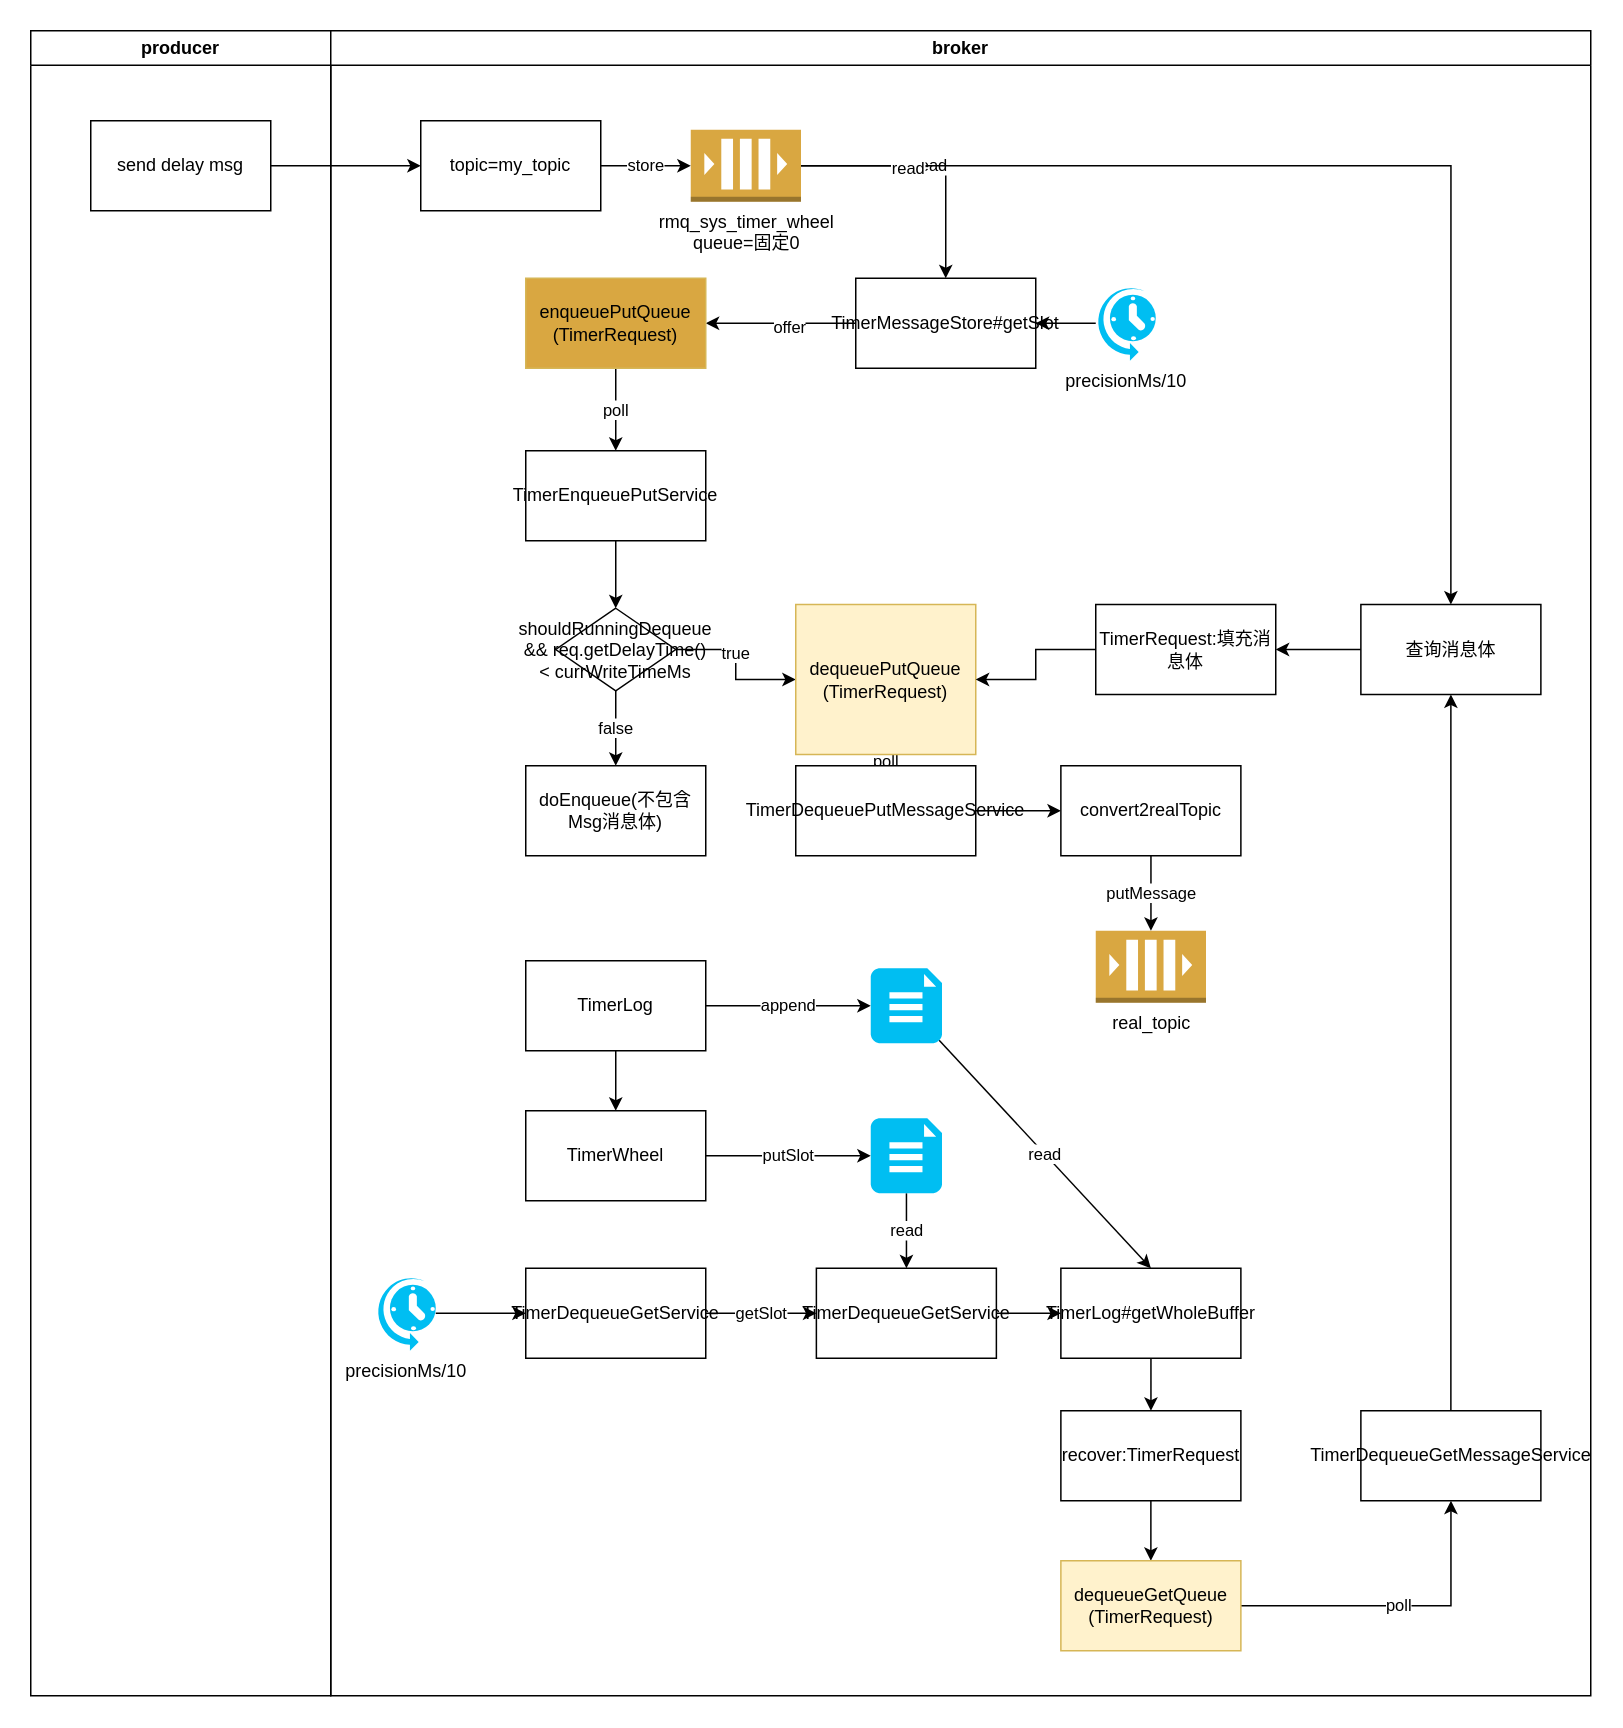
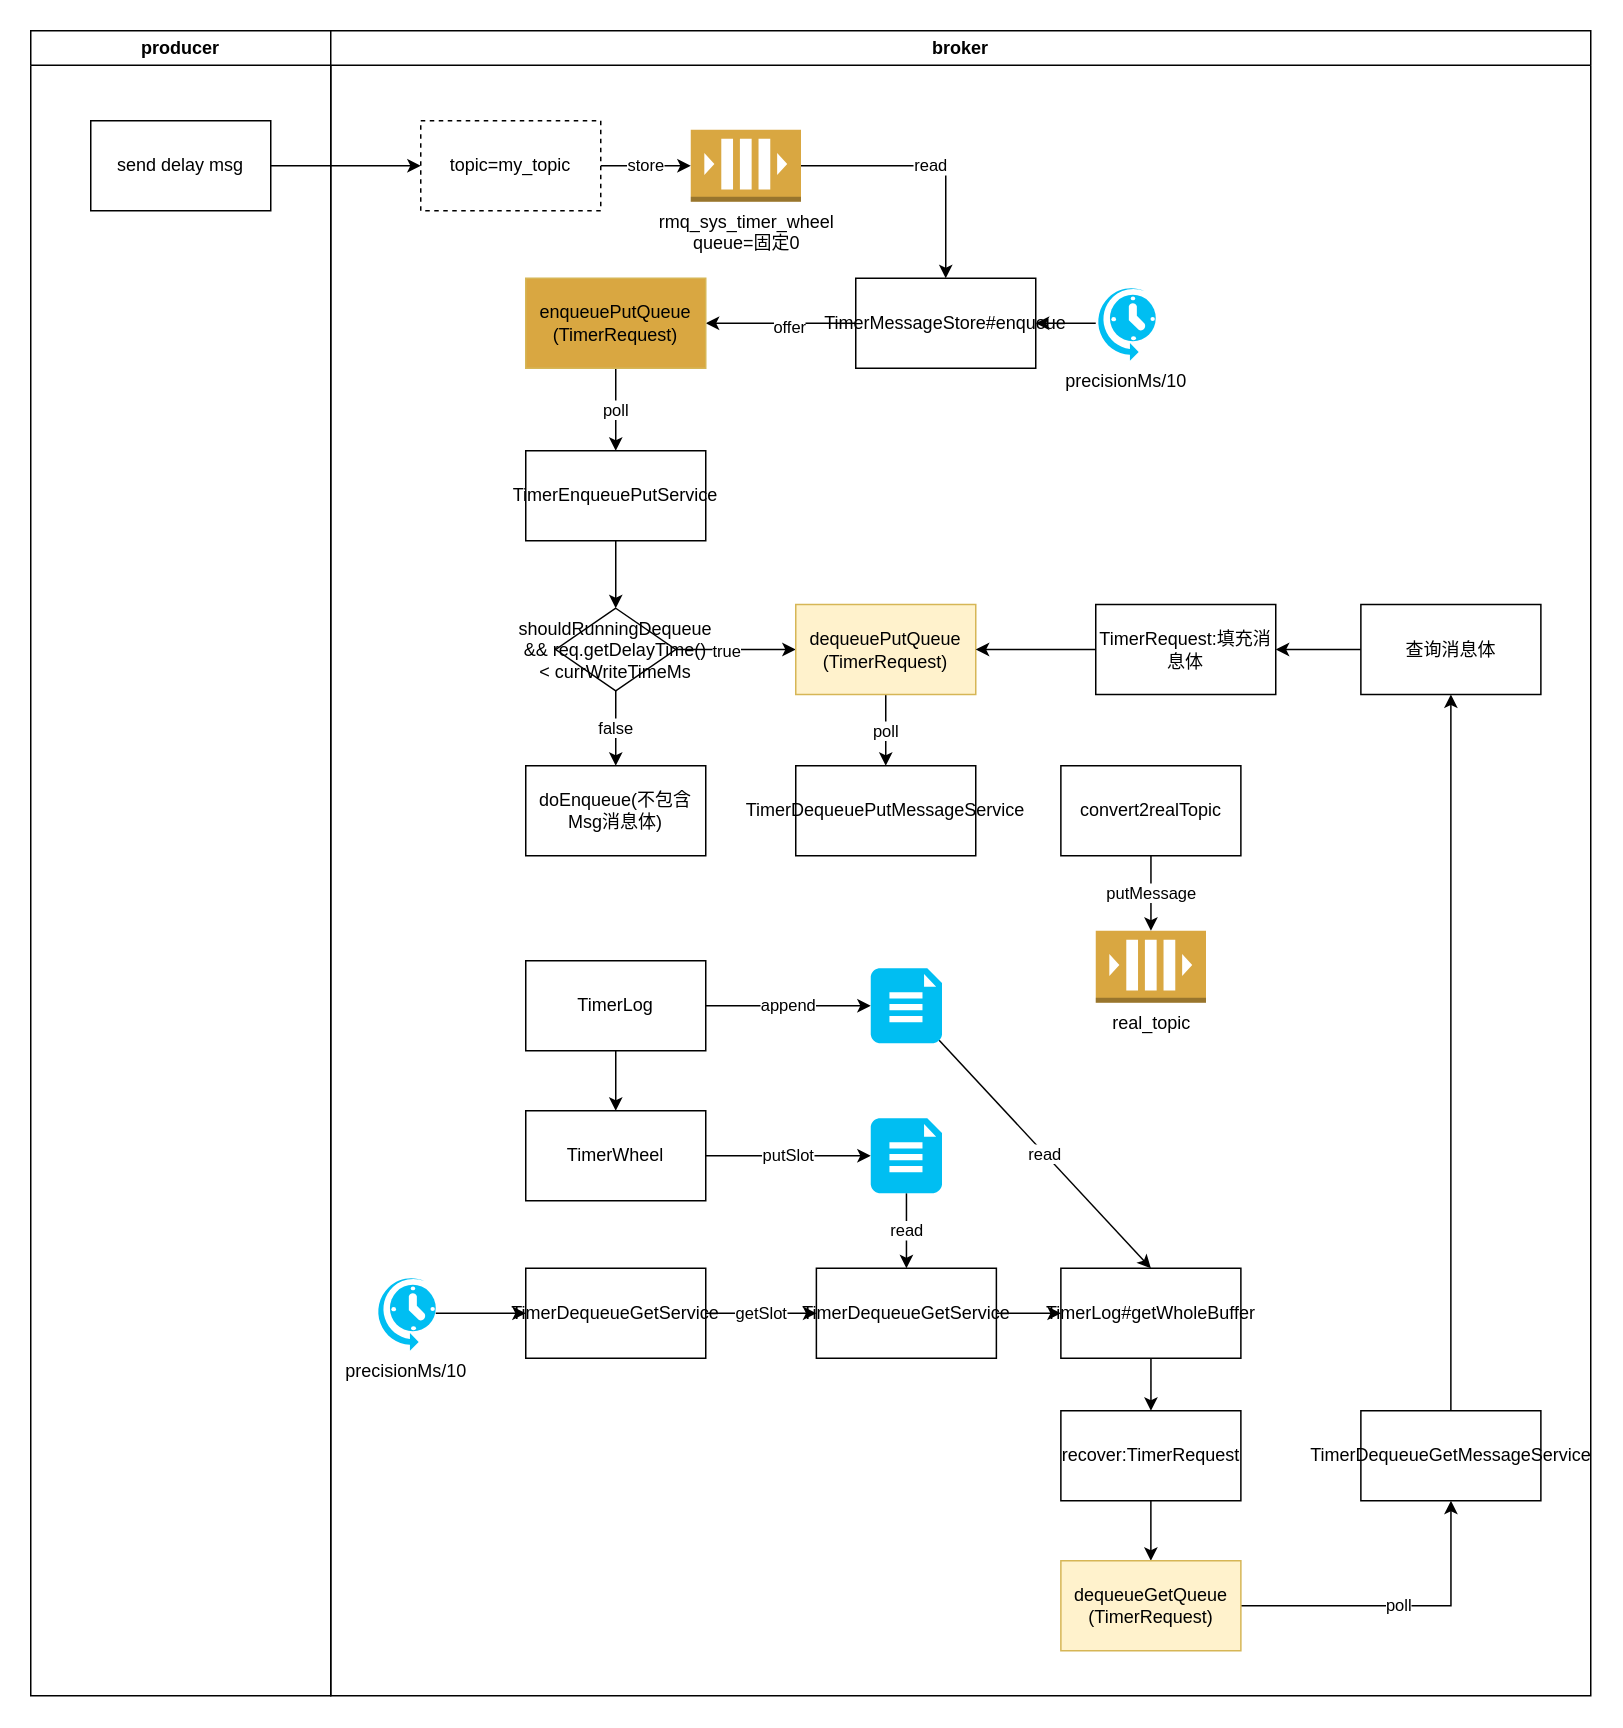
(511, 166) -> (511, 166)
(1414, 166) -> none
(946, 323) -> (946, 323)
(886, 680) -> (886, 650)
(1016, 811) -> none
